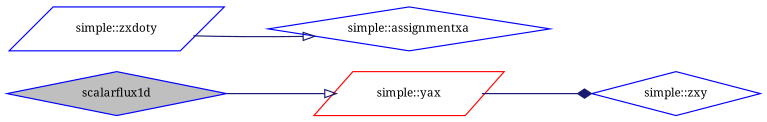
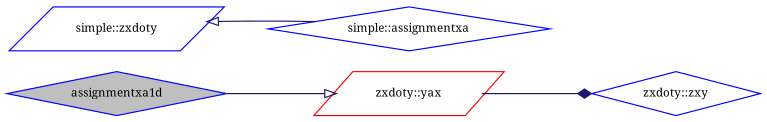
(248, 37) -> (267, 21)
(117, 94) -> (117, 94)
(409, 94) -> (409, 94)
(676, 94) -> (676, 94)
